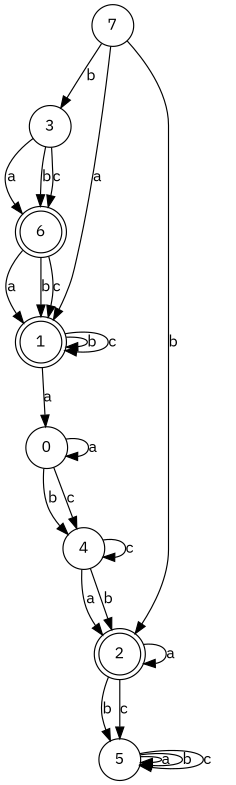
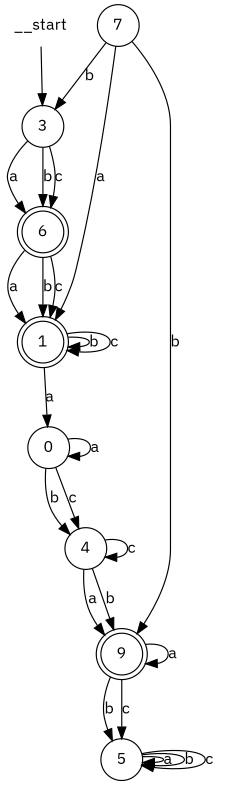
none -> (41, 26)
(120, 654) -> (122, 654)
